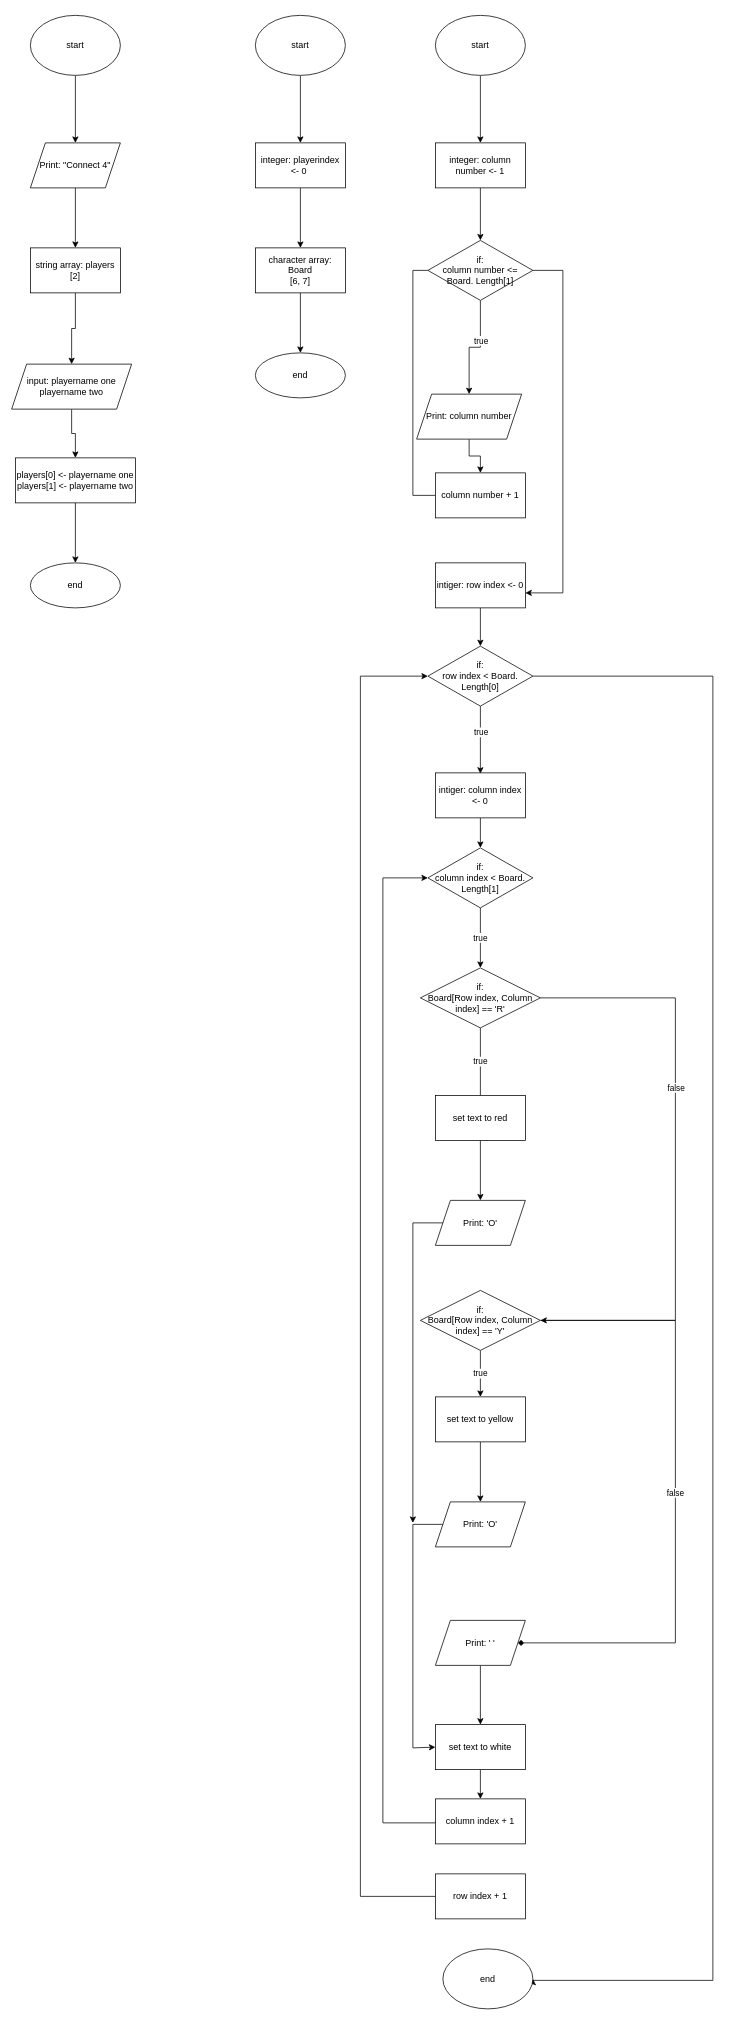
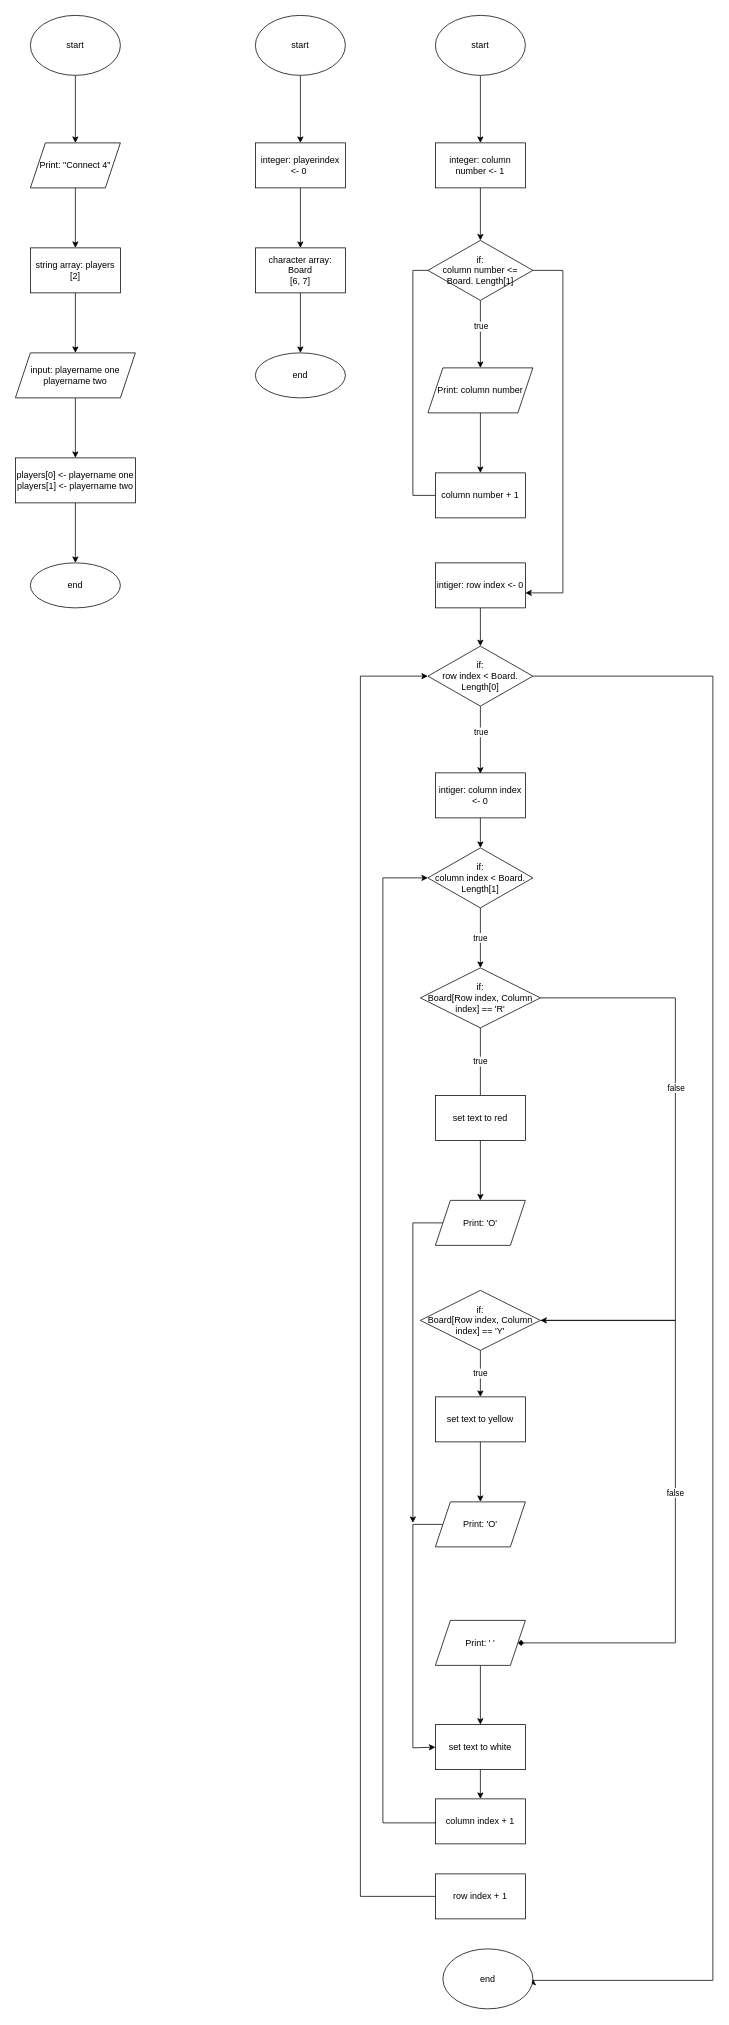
(72, 387) -> (75, 375)
(469, 417) -> (480, 390)
